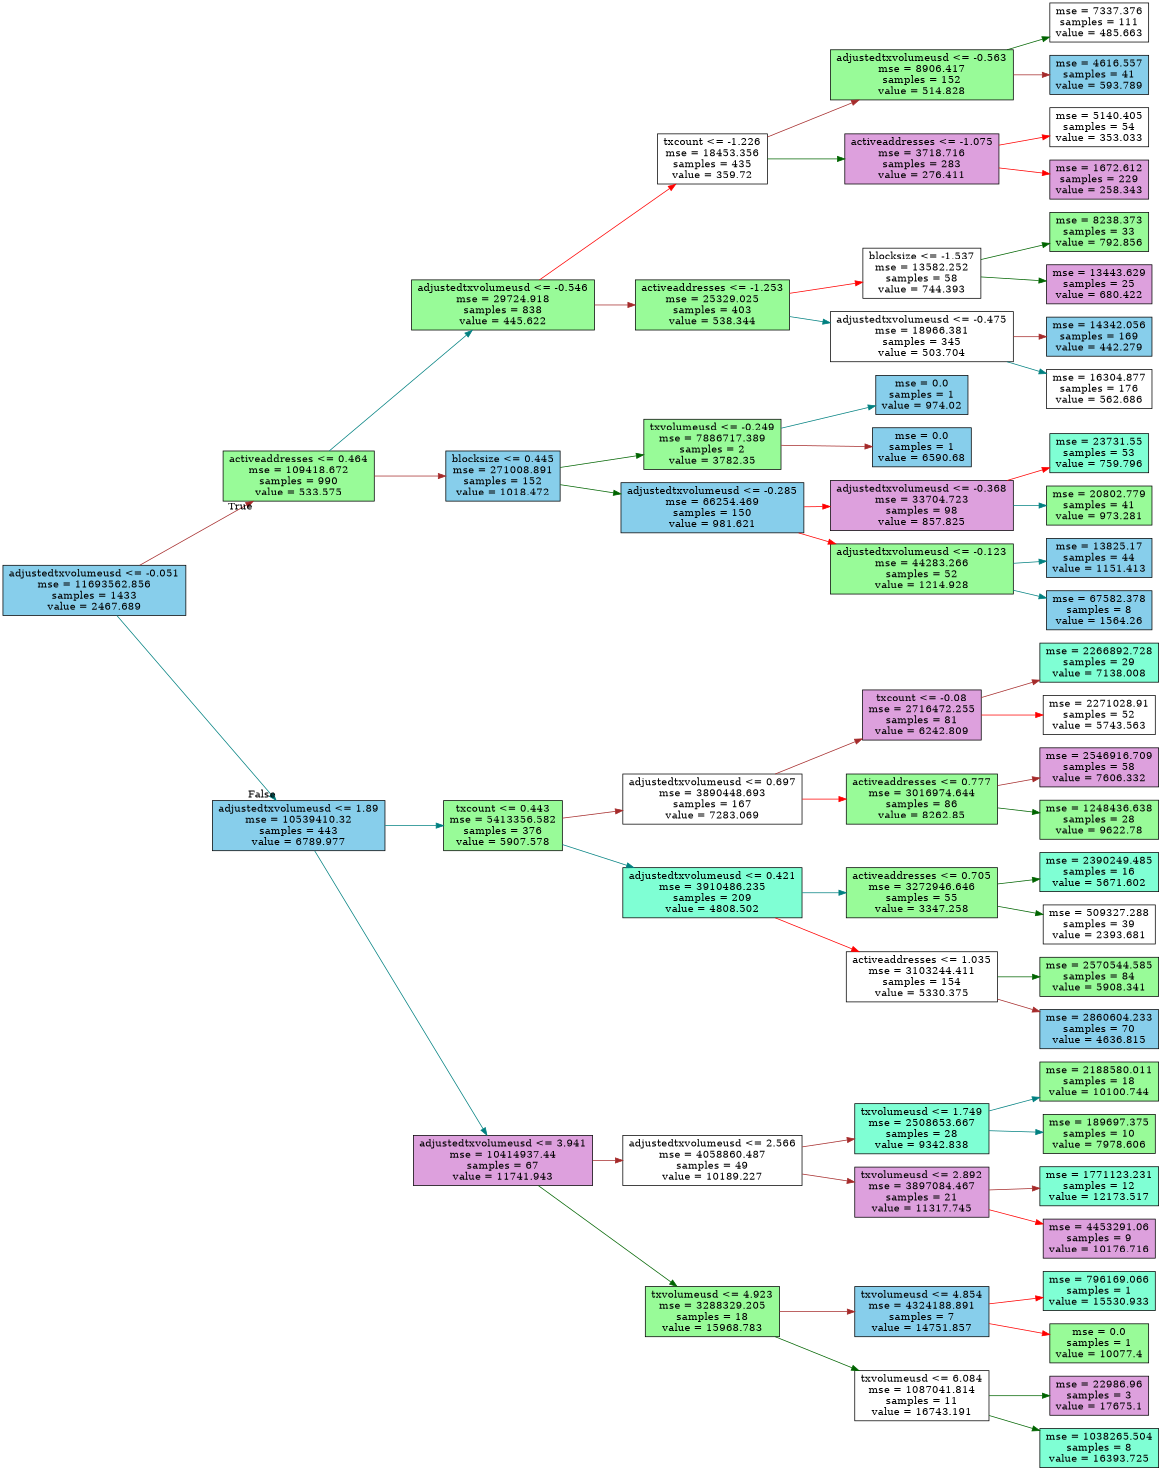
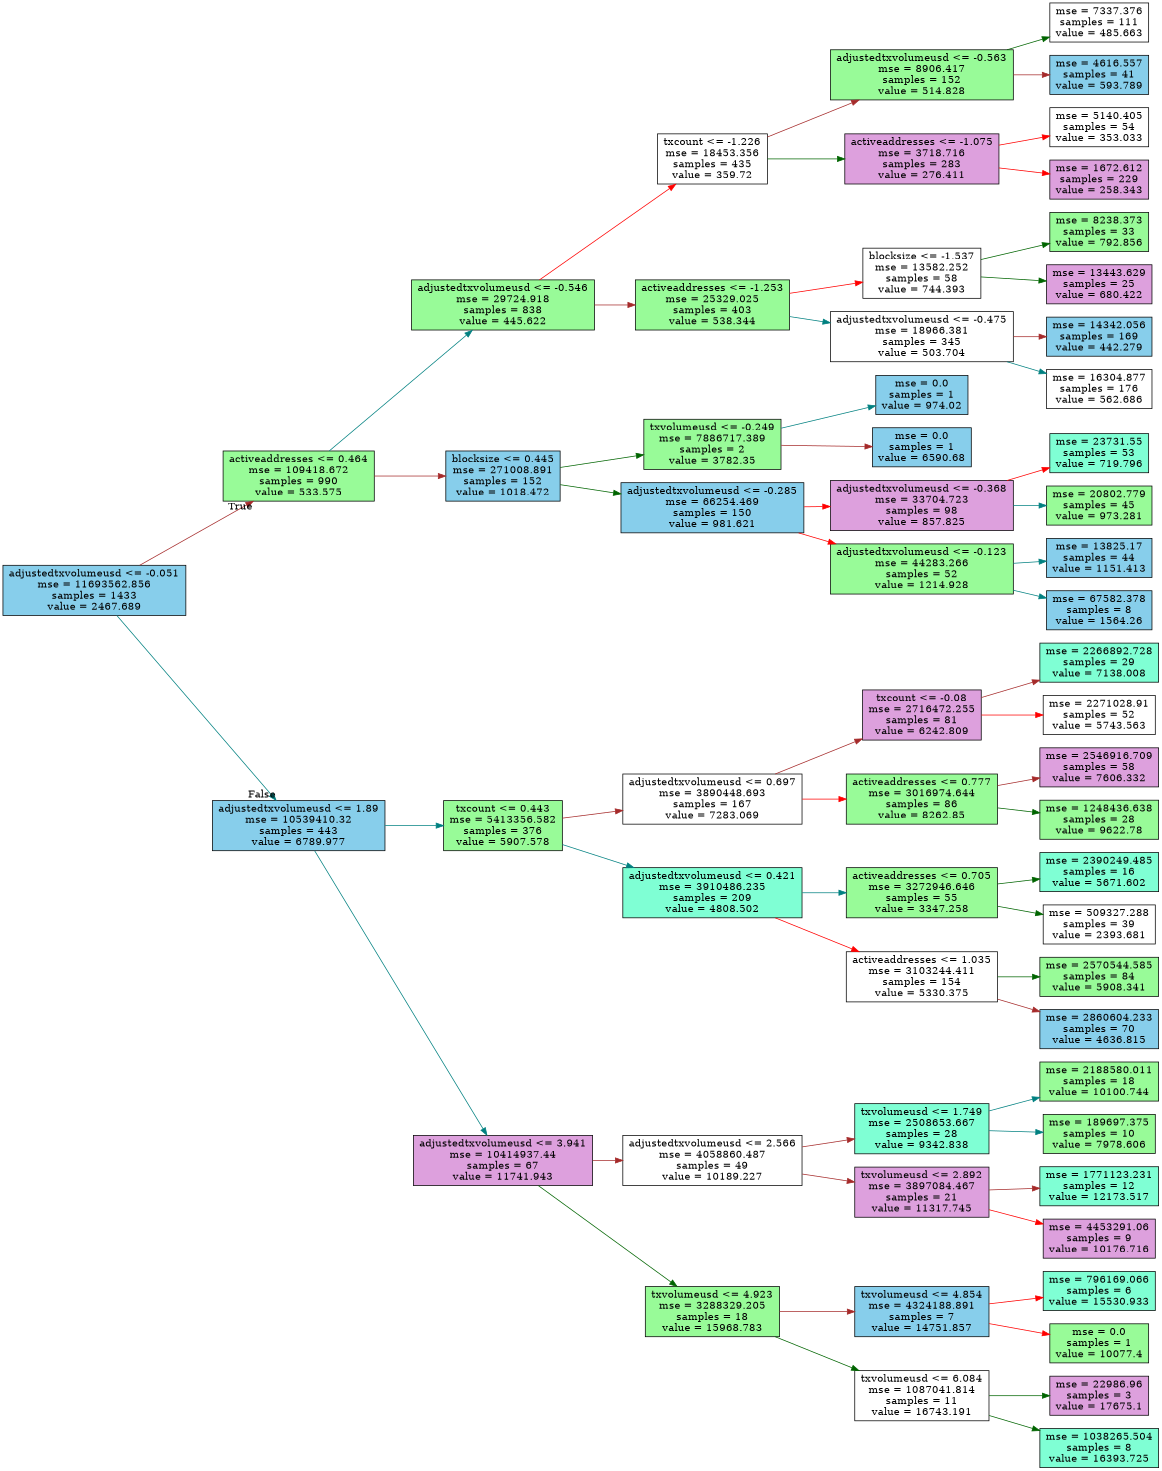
(1099, 453) -> (1099, 453)
(1099, 506) -> (1099, 506)
(1099, 1291) -> (1099, 1291)
